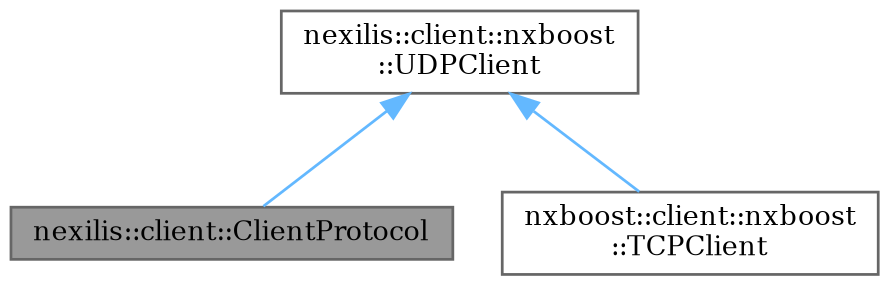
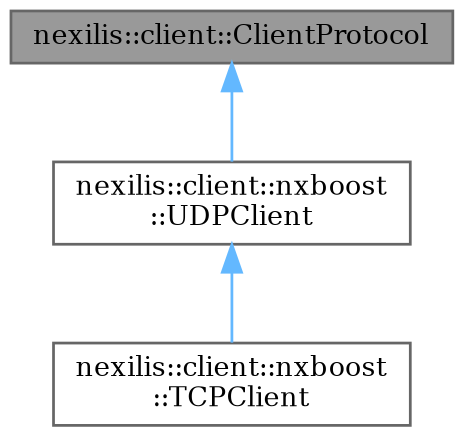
(325, 159) -> (232, 127)
(690, 233) -> (232, 384)
